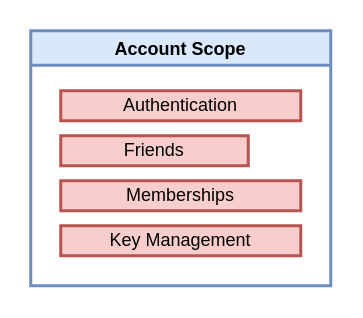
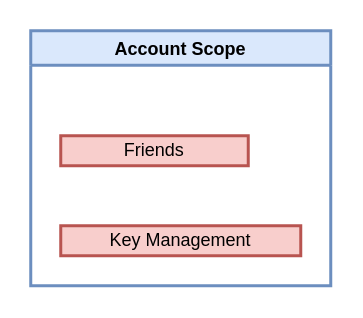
(181, 106) -> none
(181, 196) -> none
